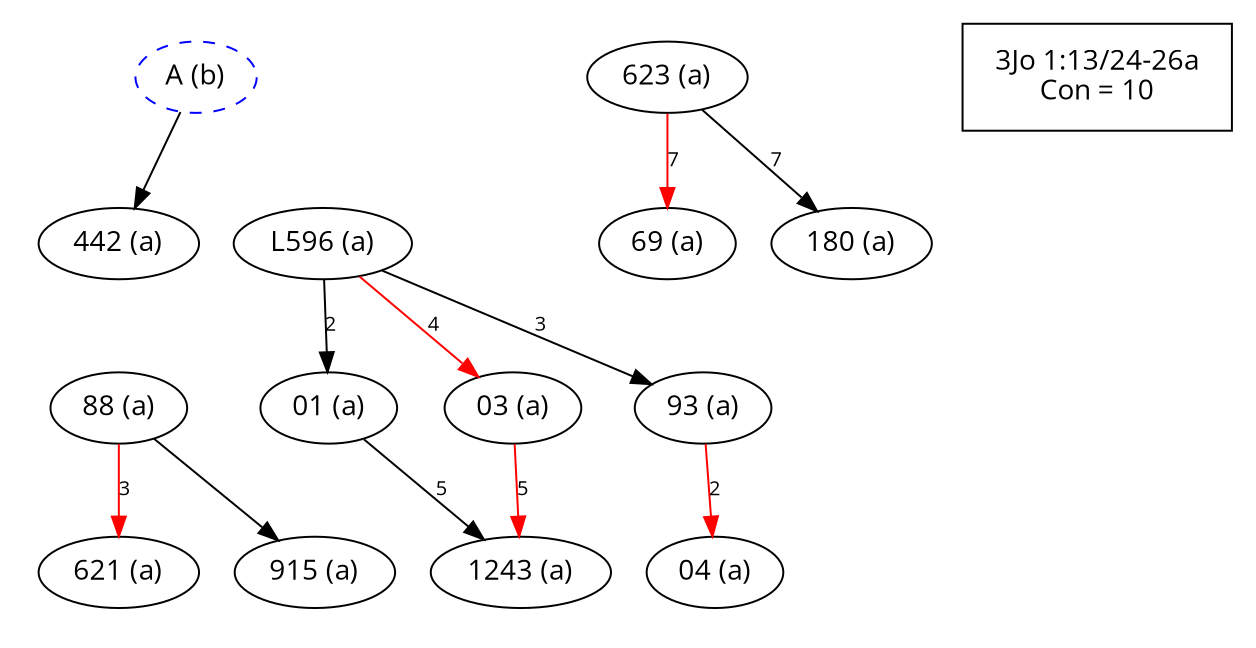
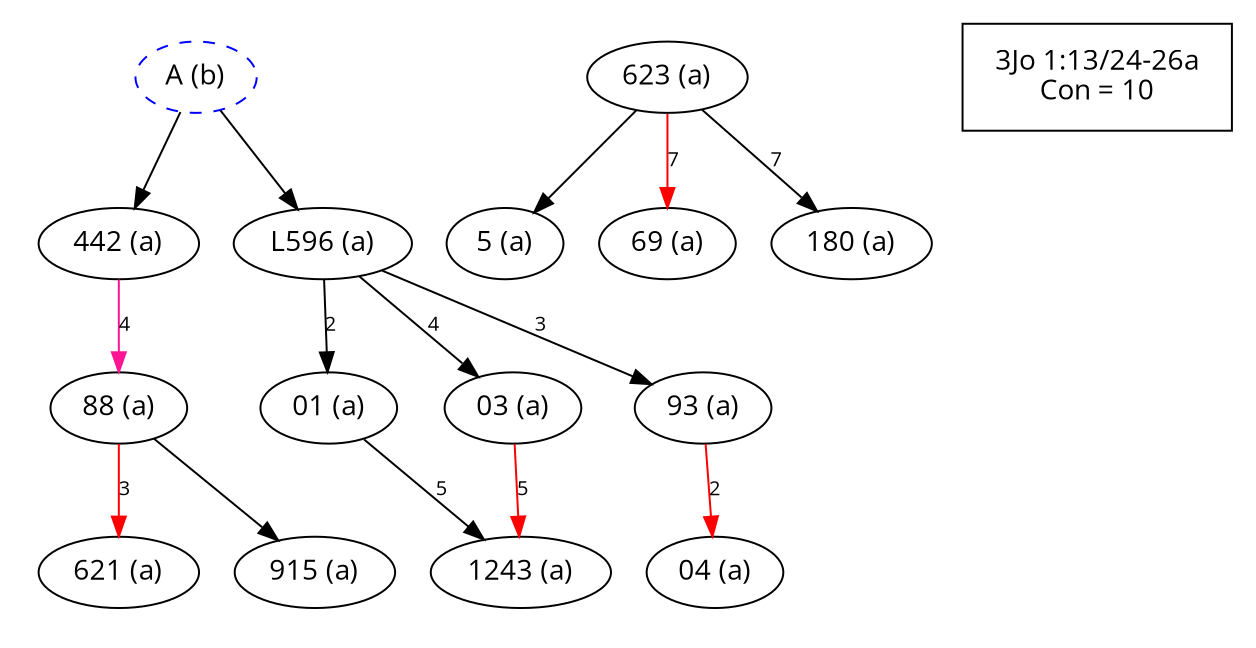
none -> (253, 152)
none -> (505, 244)
none -> (119, 316)
(411, 320) -> (411, 320)
